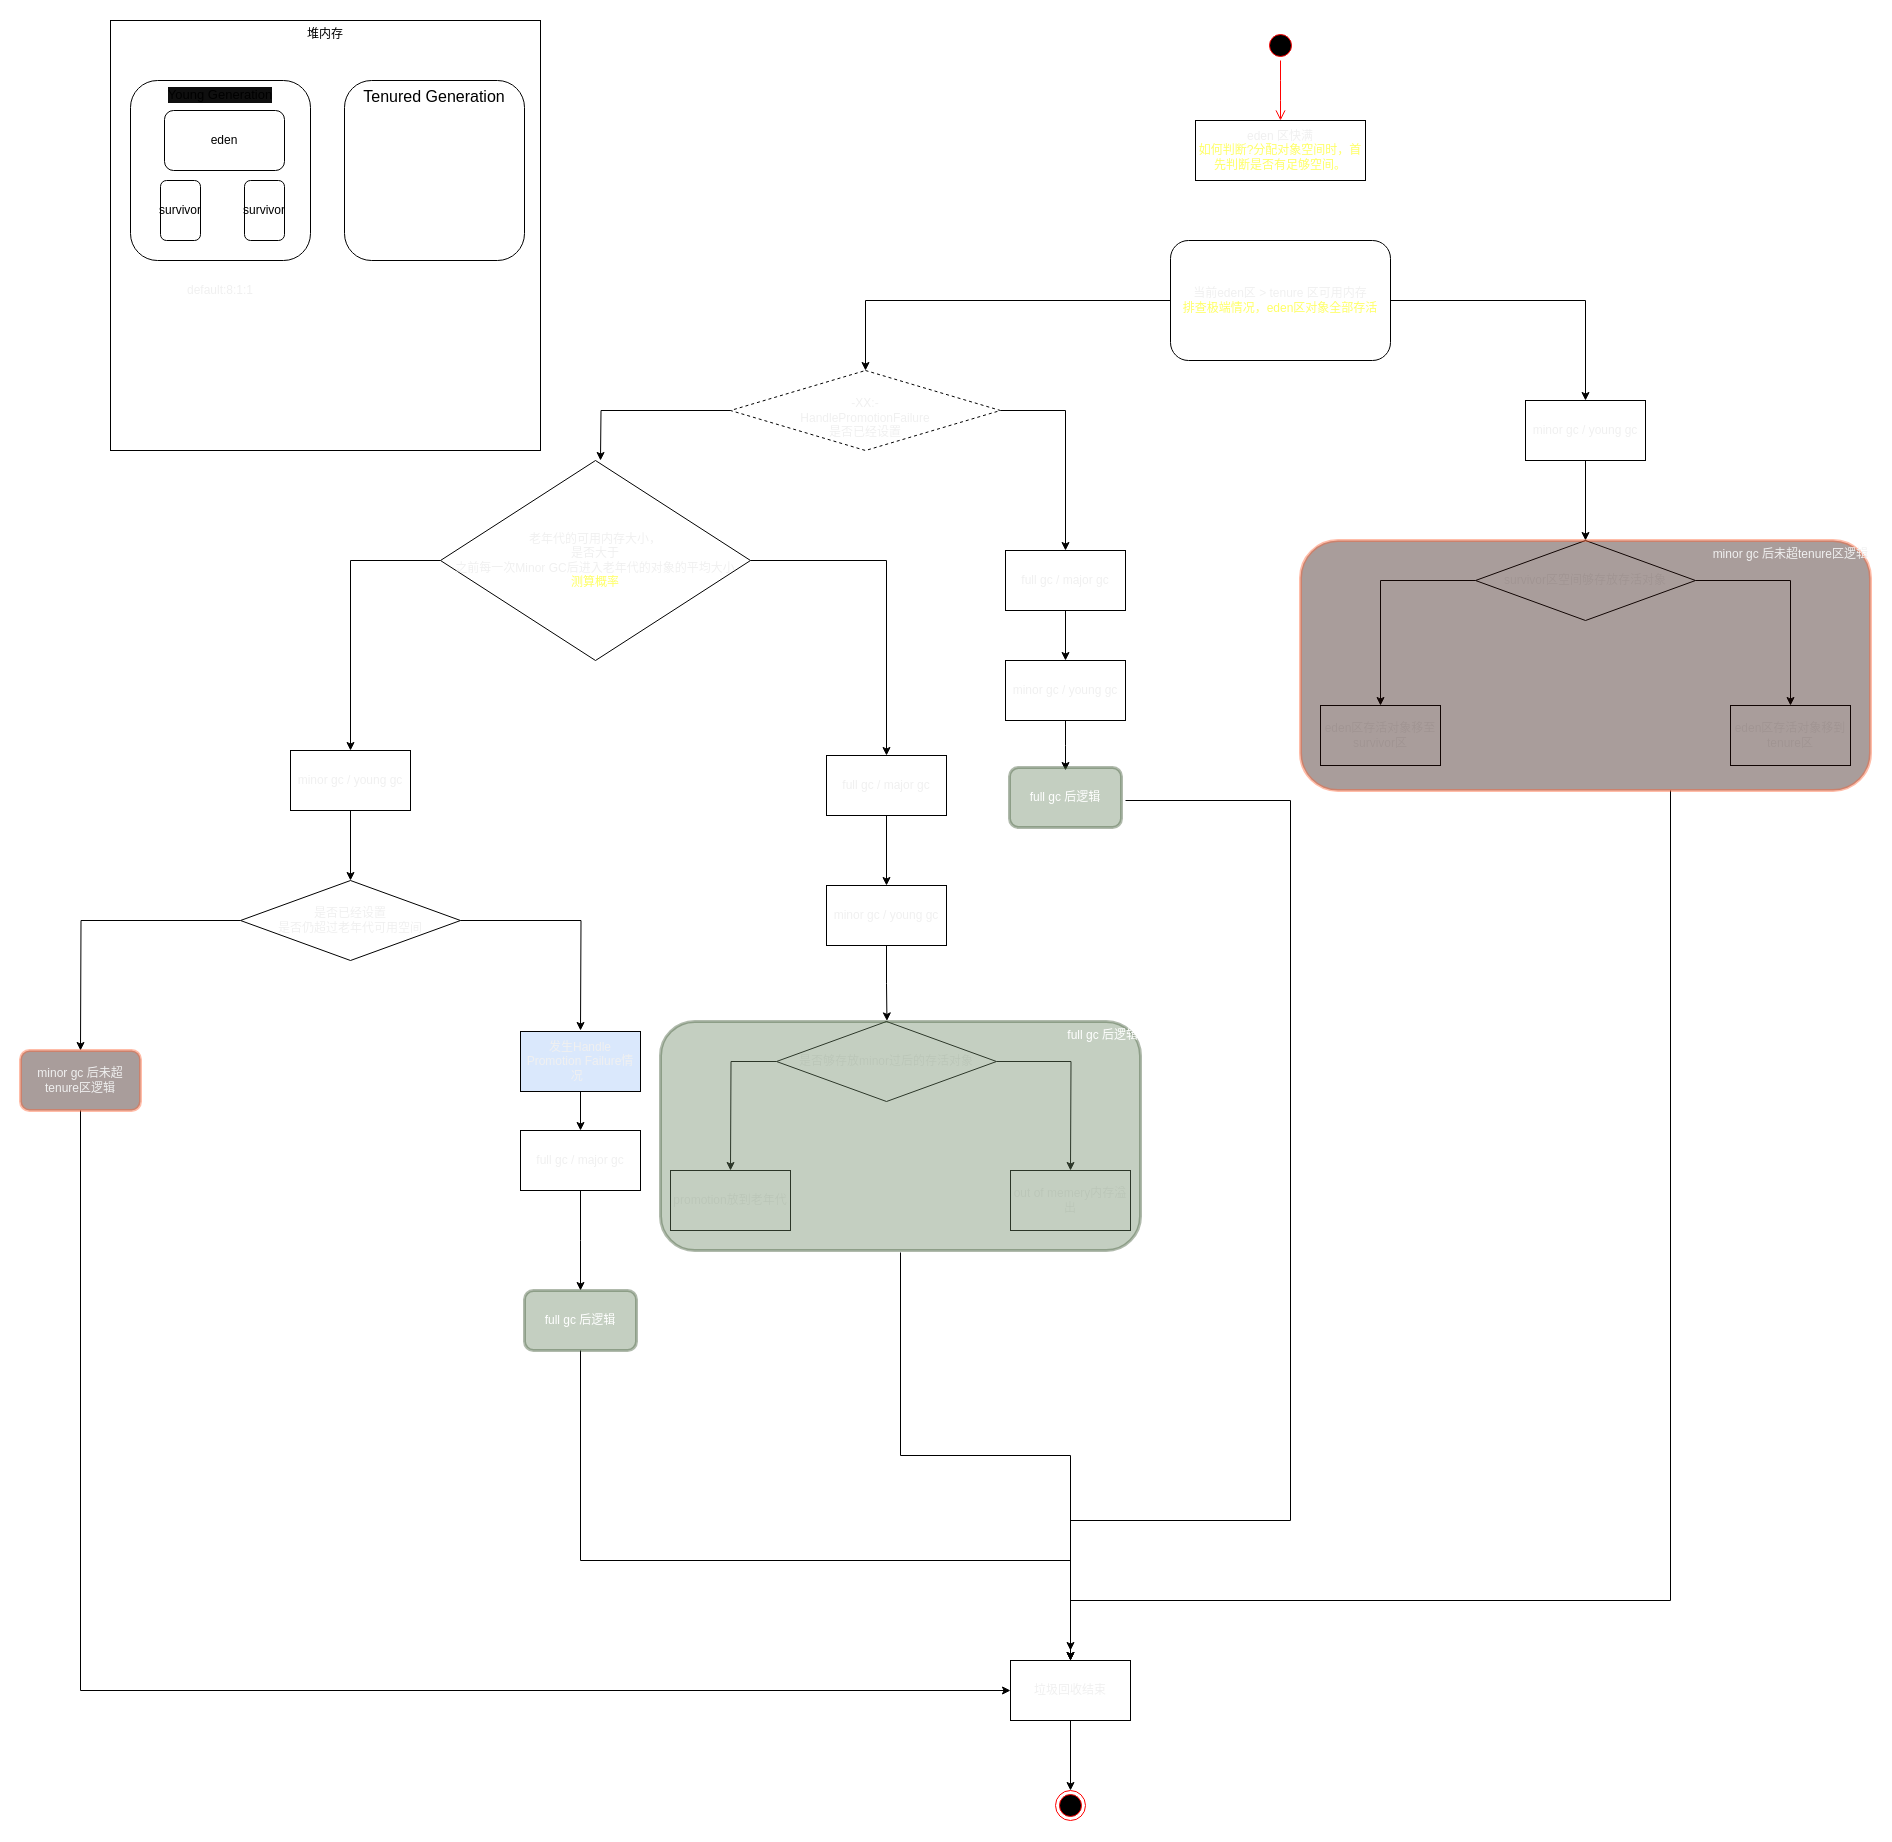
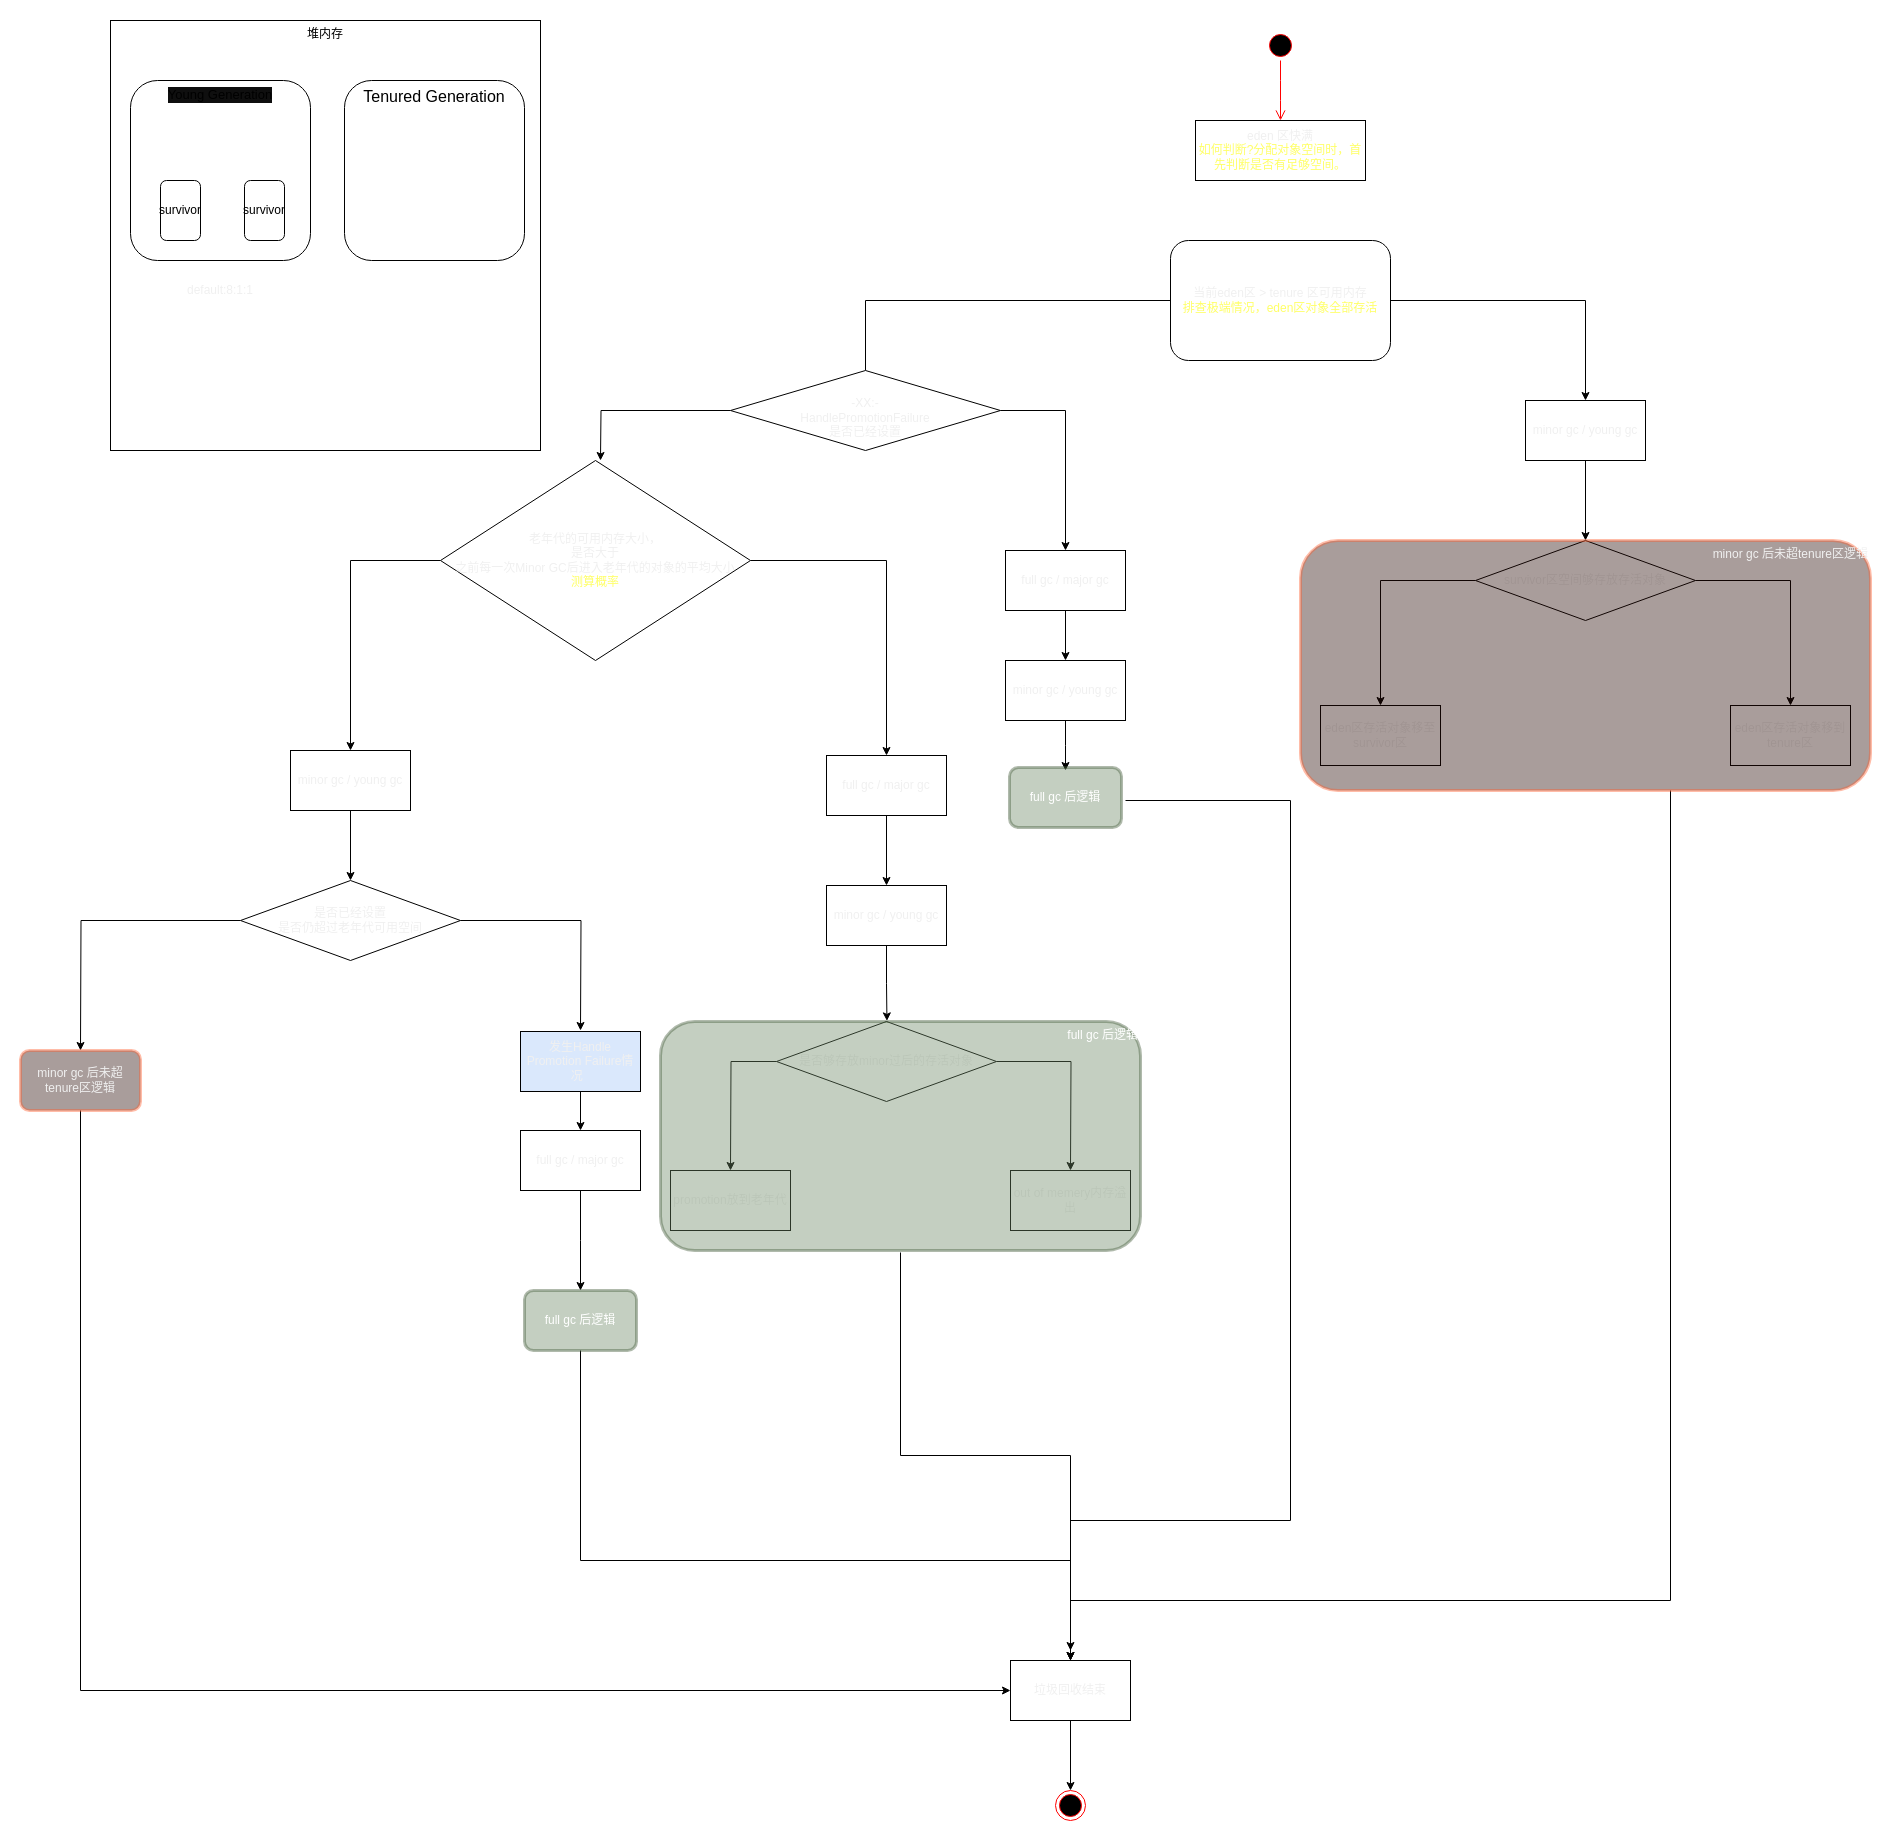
(225, 141) -> none
(866, 362) -> (866, 365)
(866, 411) -> (866, 411)
